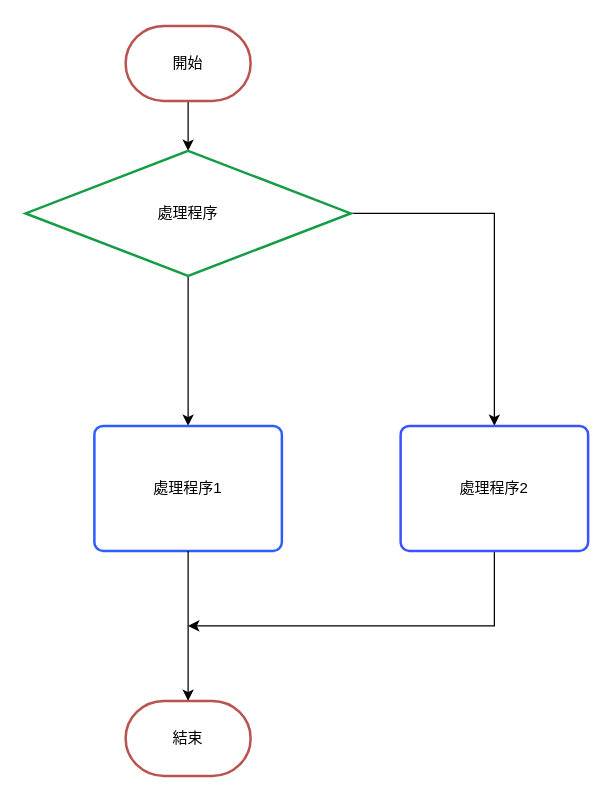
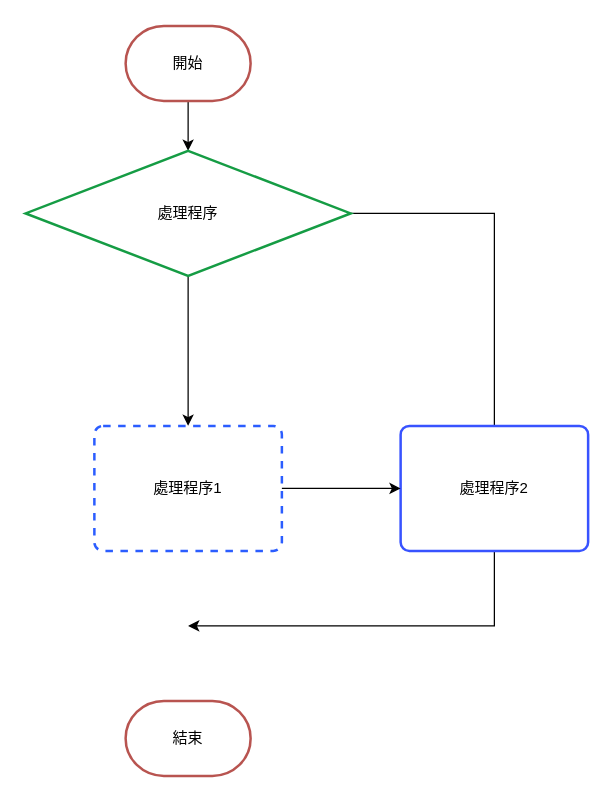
(494, 416) -> (494, 419)
(188, 488) -> (188, 488)
(188, 622) -> (337, 488)
